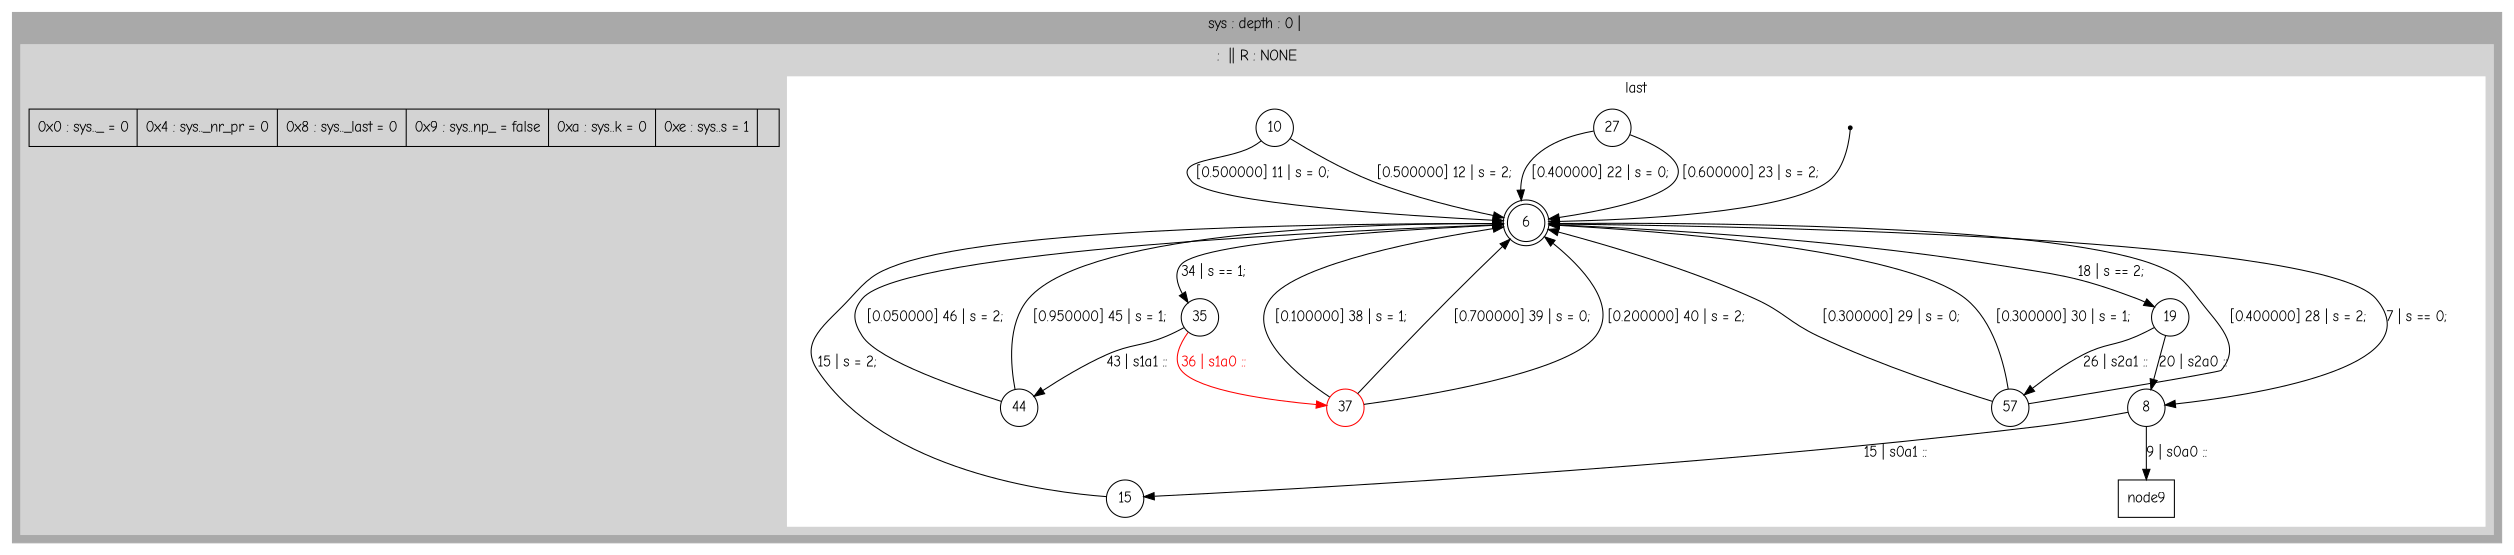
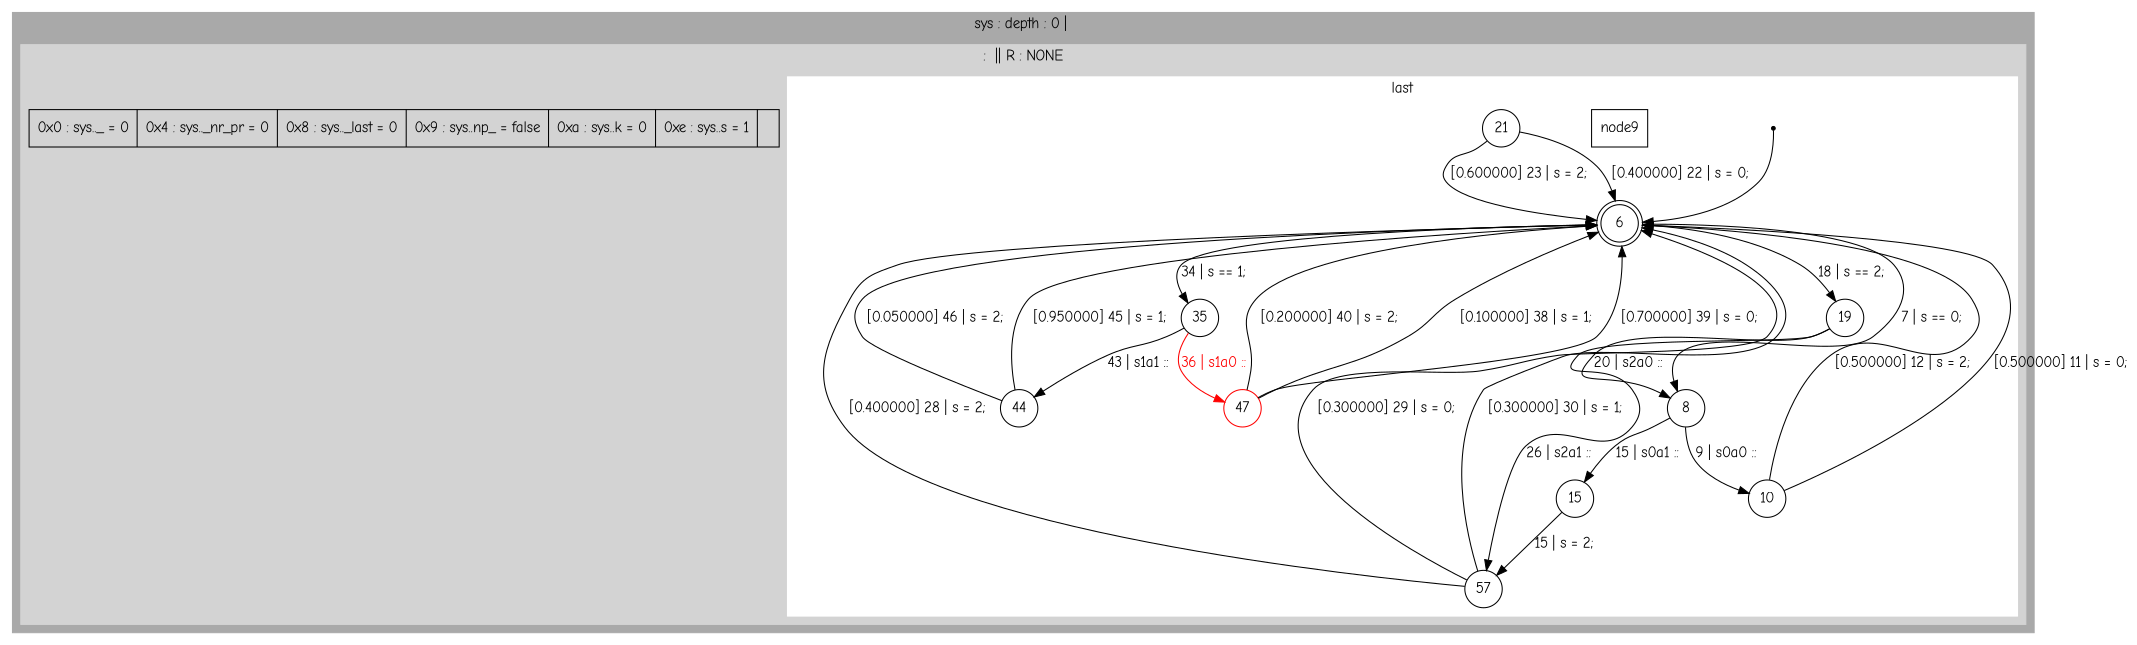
(1612, 128) -> (1501, 128)
(959, 250) -> (1533, 540)
(1345, 408) -> (1243, 408)
(2146, 448) -> (1701, 468)
